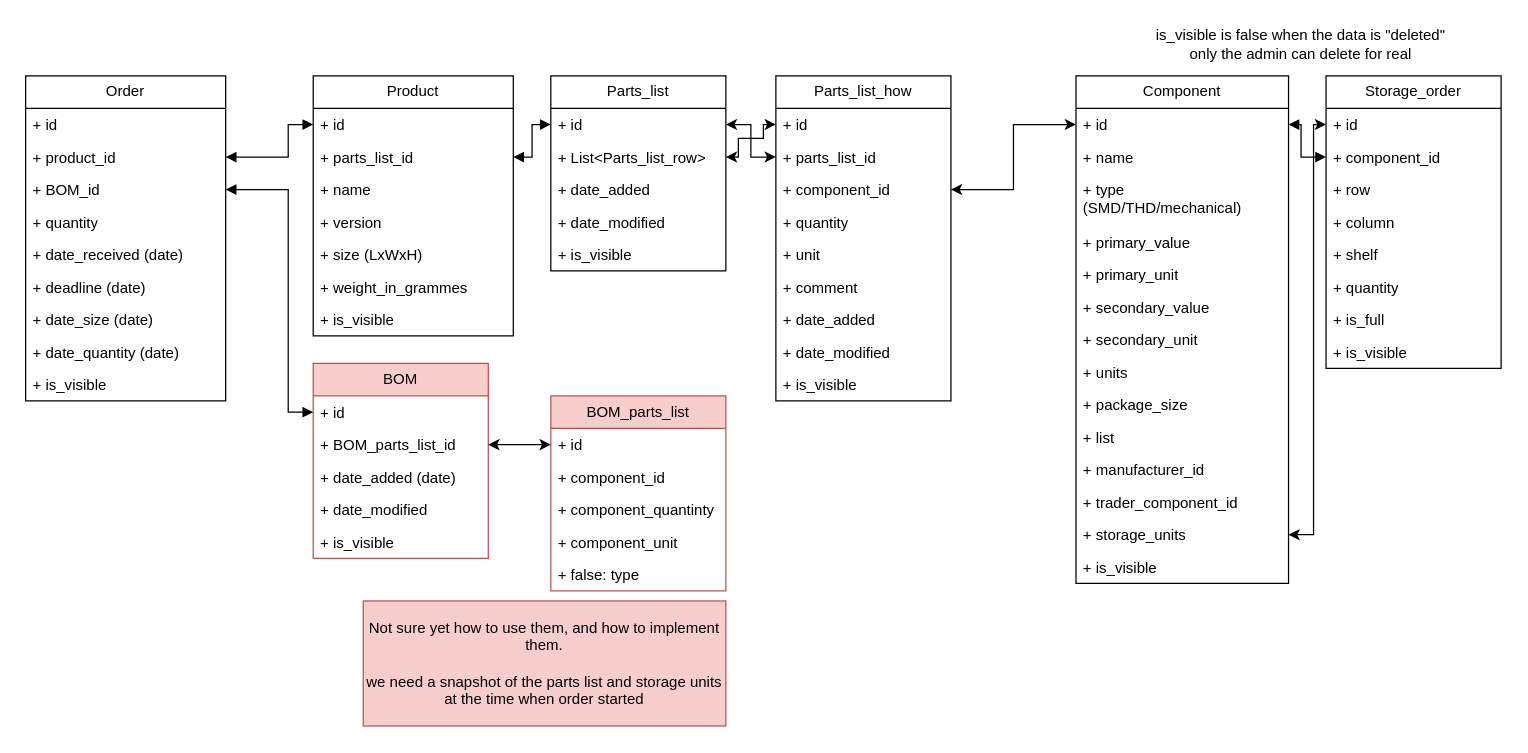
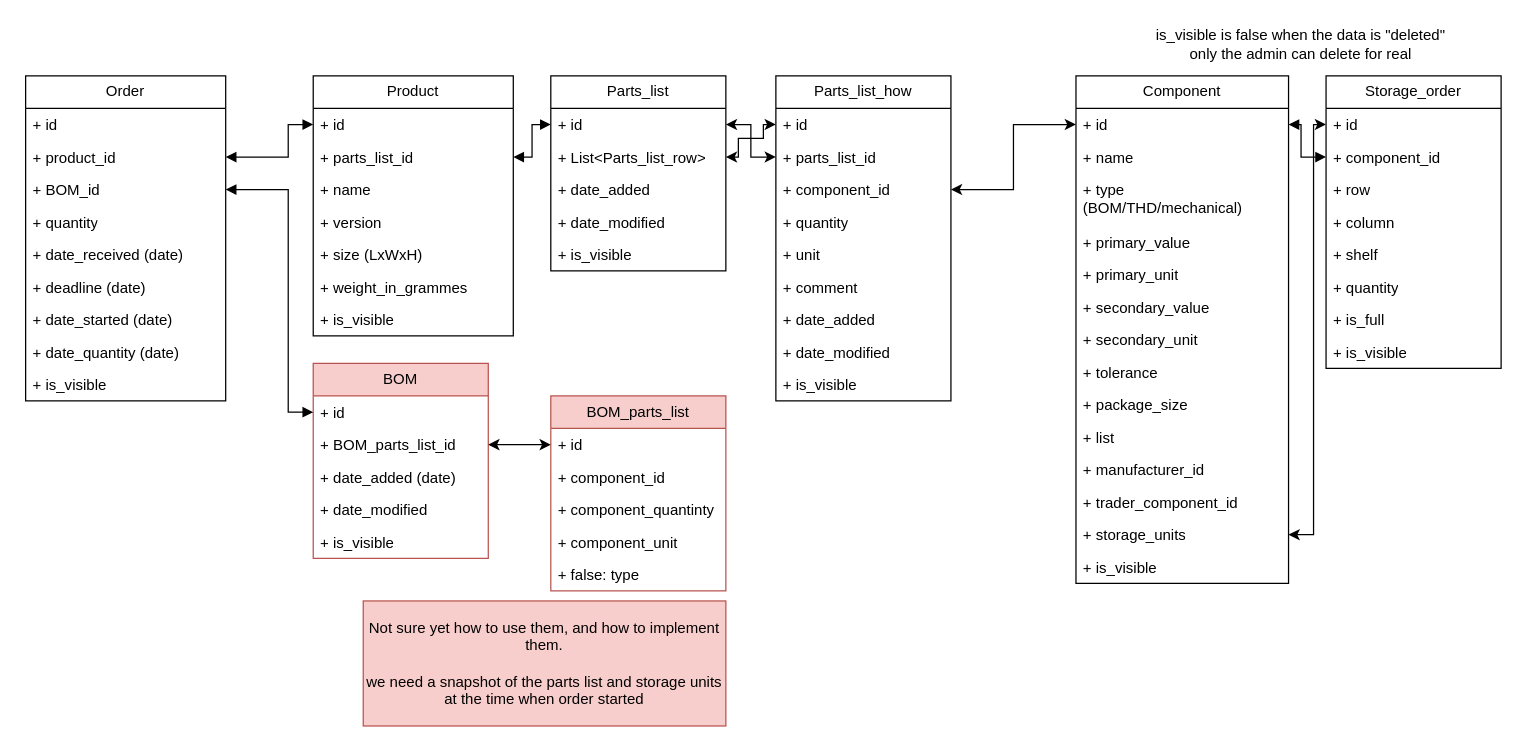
(1183, 200) -> (1183, 200)
(103, 321) -> (117, 321)
(1109, 373) -> (1125, 373)
